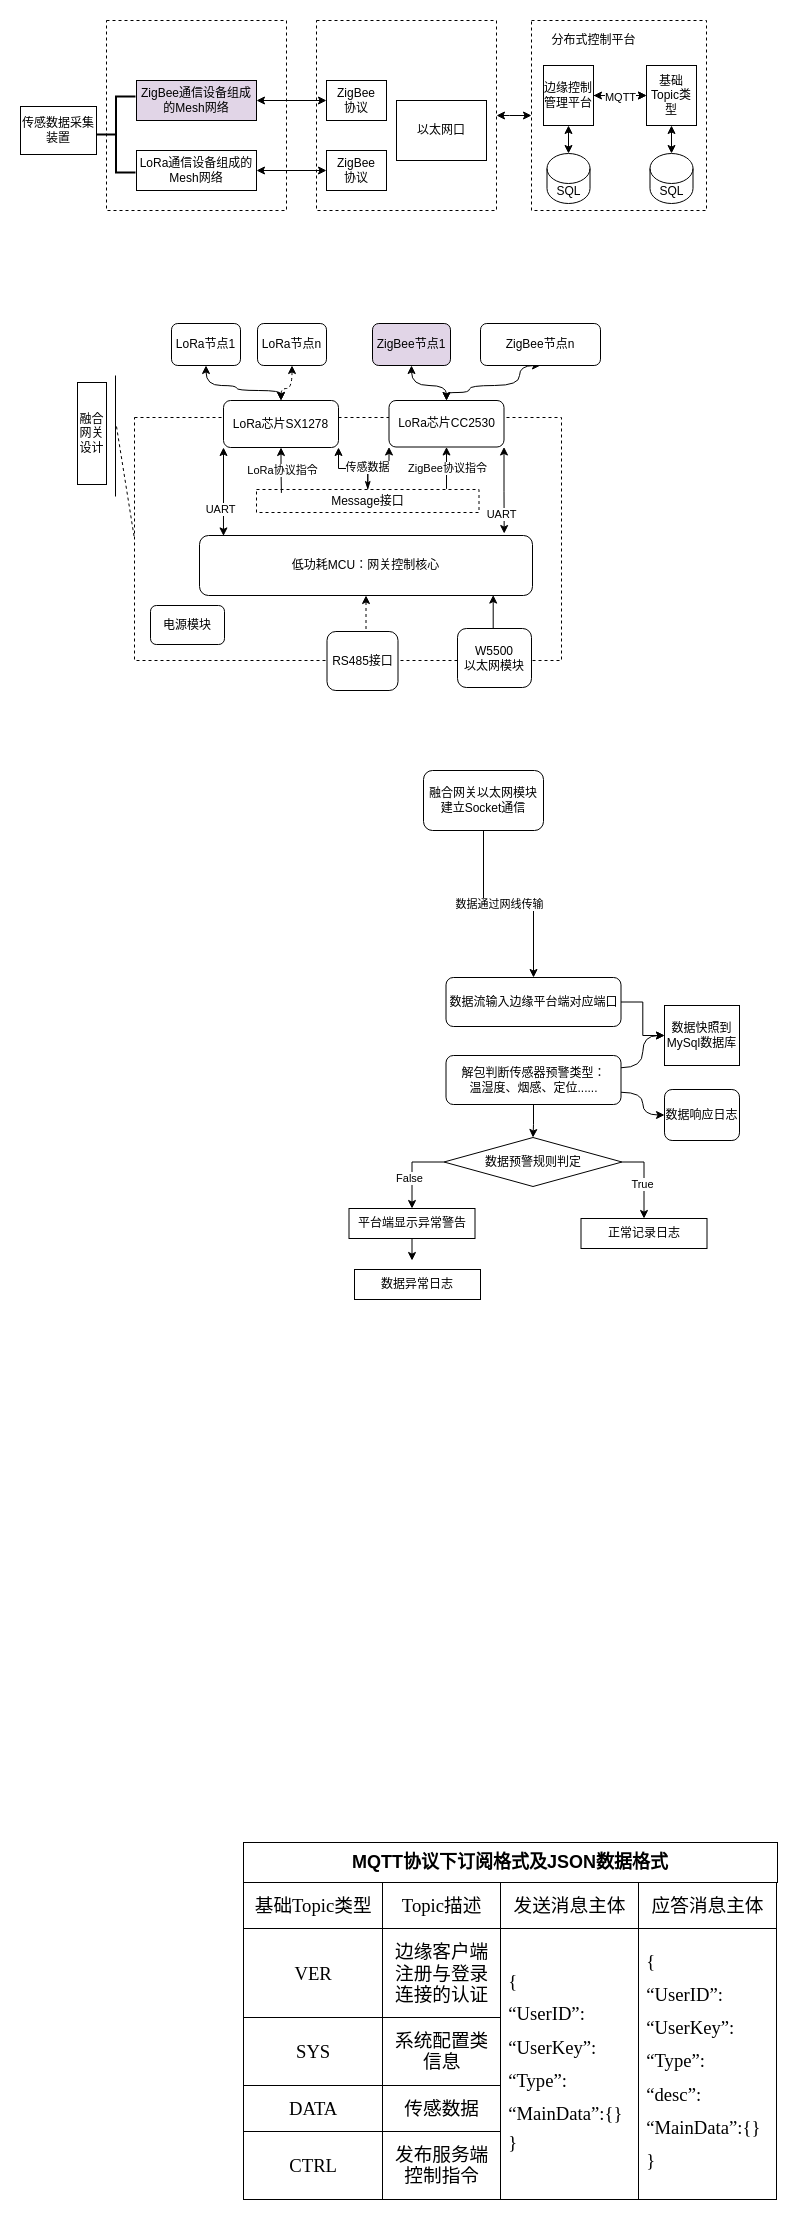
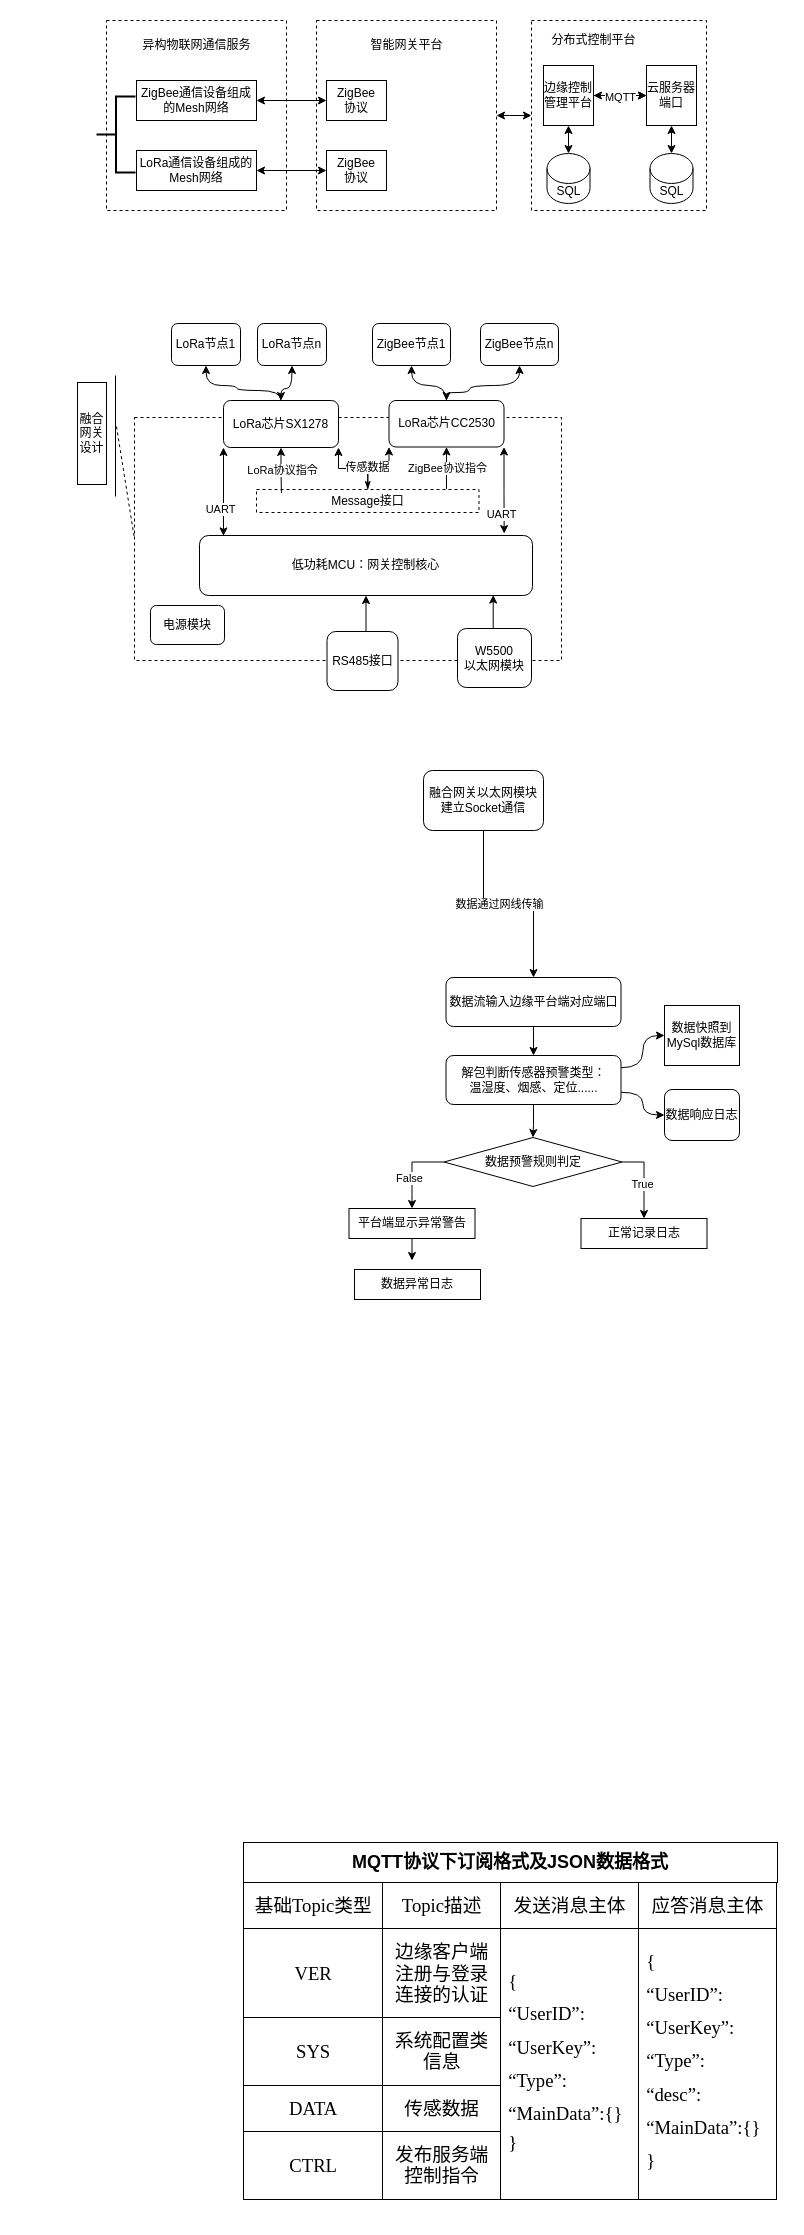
none -> (197, 46)
none -> (407, 46)
(672, 96) -> (672, 96)
(197, 101) -> (197, 101)
(59, 131) -> none
(442, 131) -> none
(412, 345) -> (412, 345)
(541, 345) -> (520, 345)
(290, 386) -> (290, 386)
(441, 387) -> (441, 389)
(273, 391) -> (273, 392)
(366, 618) -> (366, 618)
(643, 1010) -> (534, 1045)
